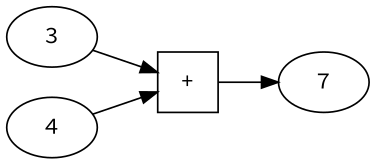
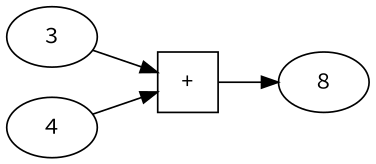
(324, 82) -> (324, 82)
